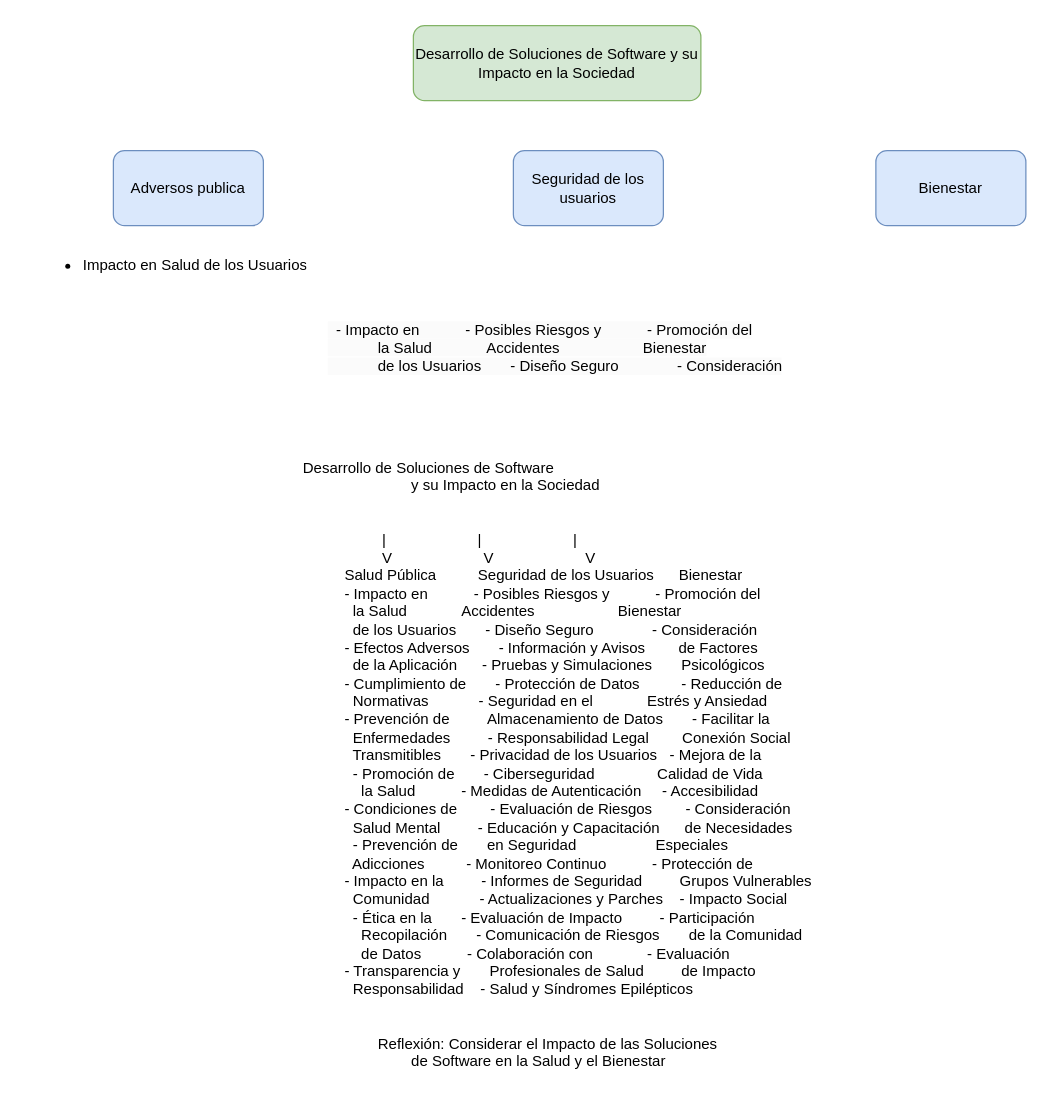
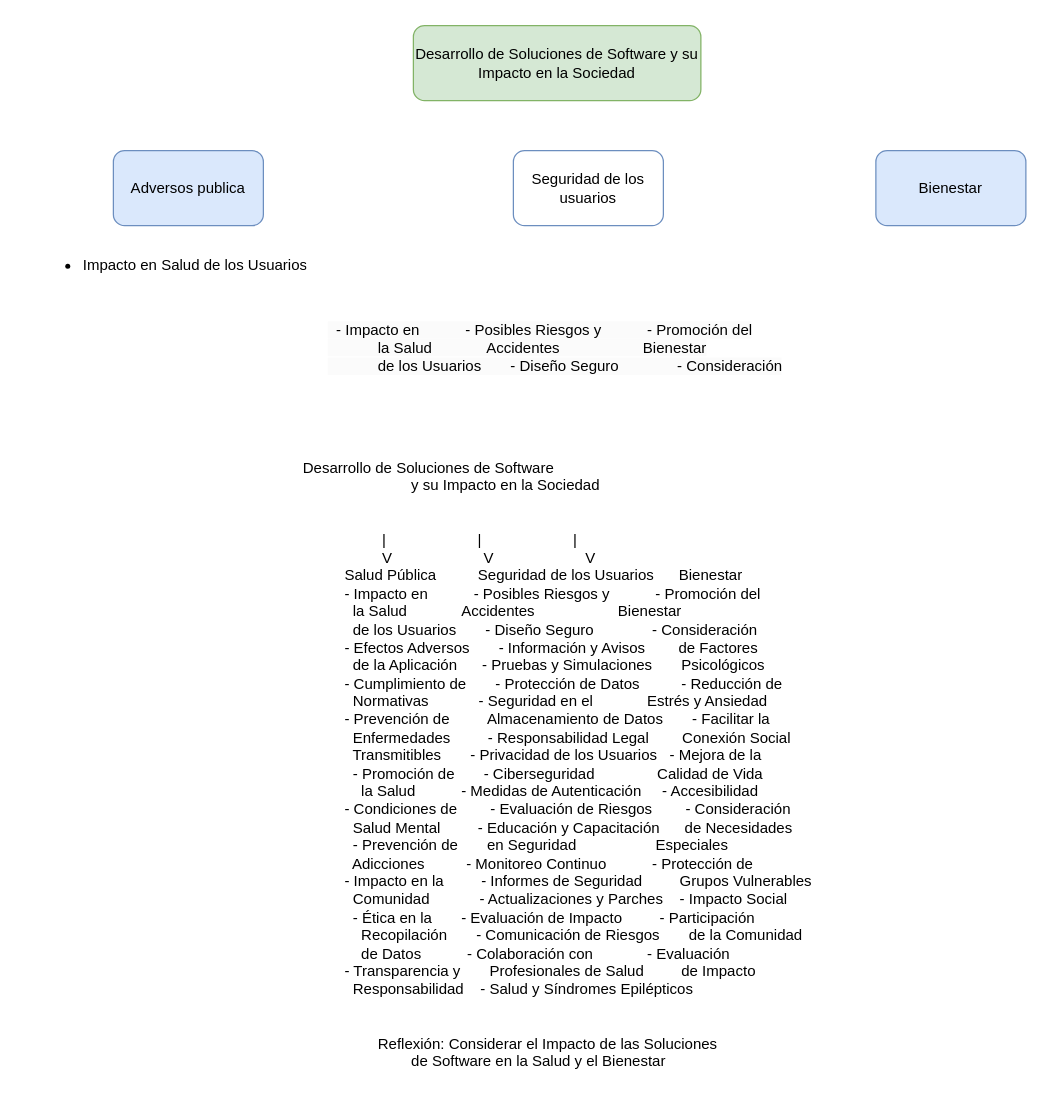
(588, 188) -> (588, 188)
